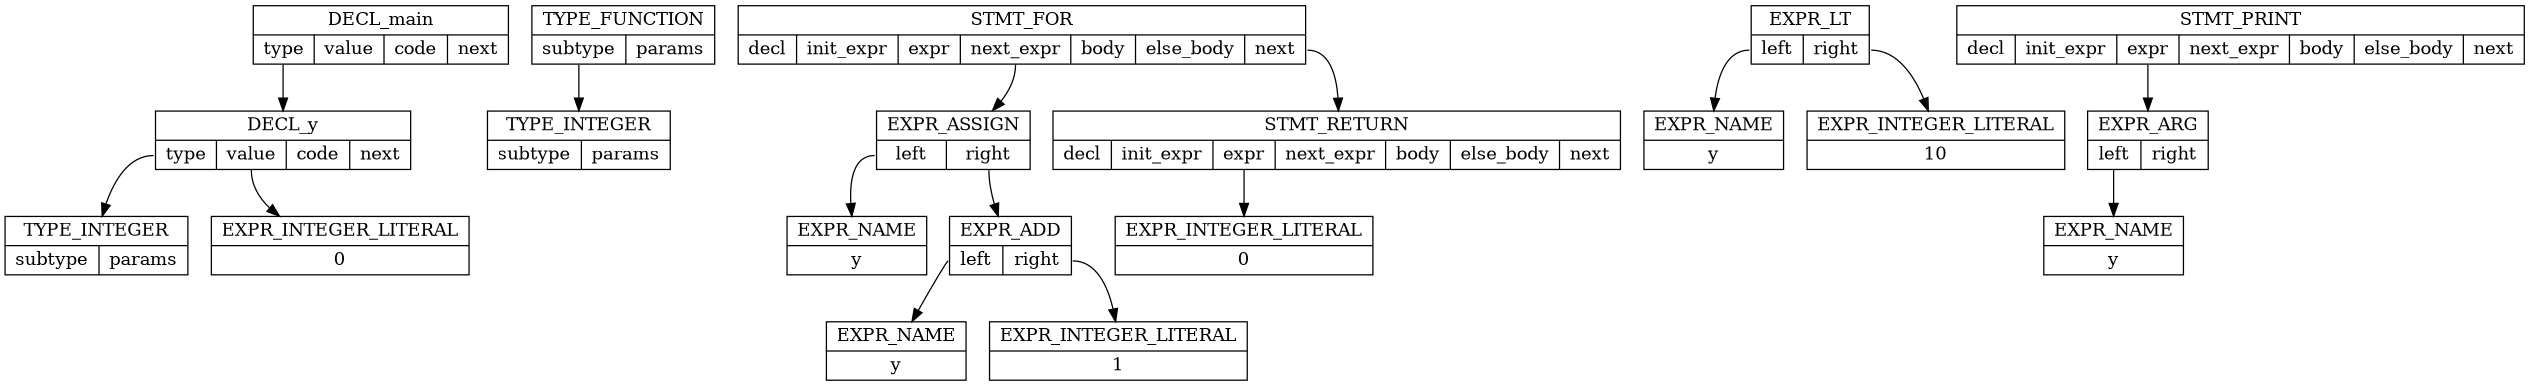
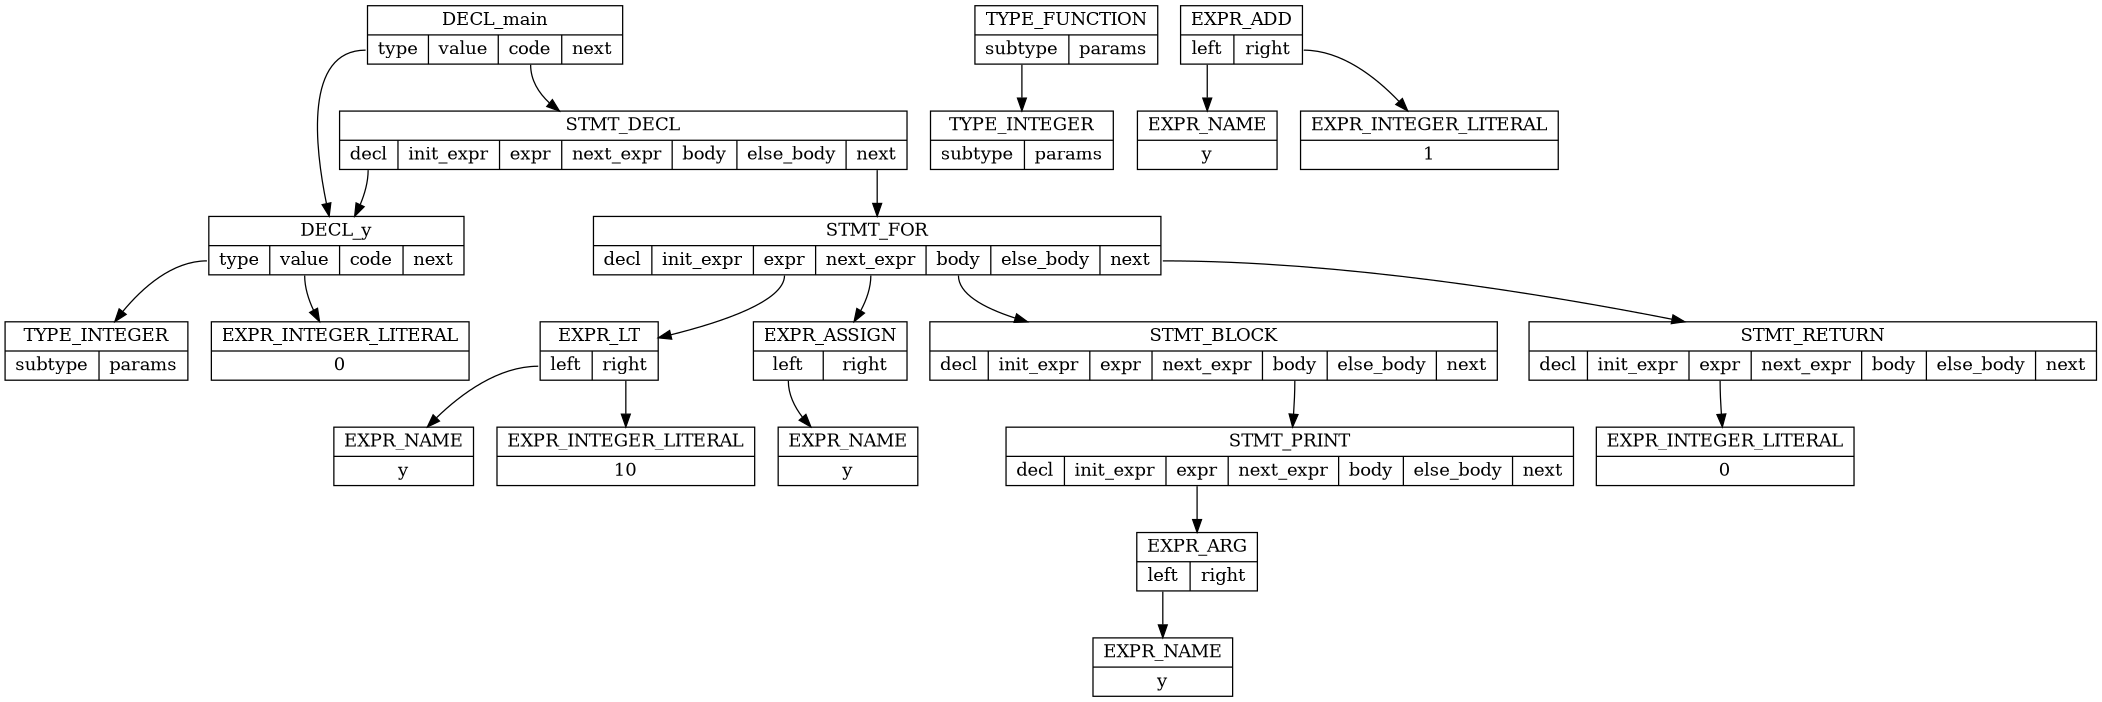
none -> (623, 140)
(990, 187) -> none
none -> (735, 315)
none -> (1214, 351)
